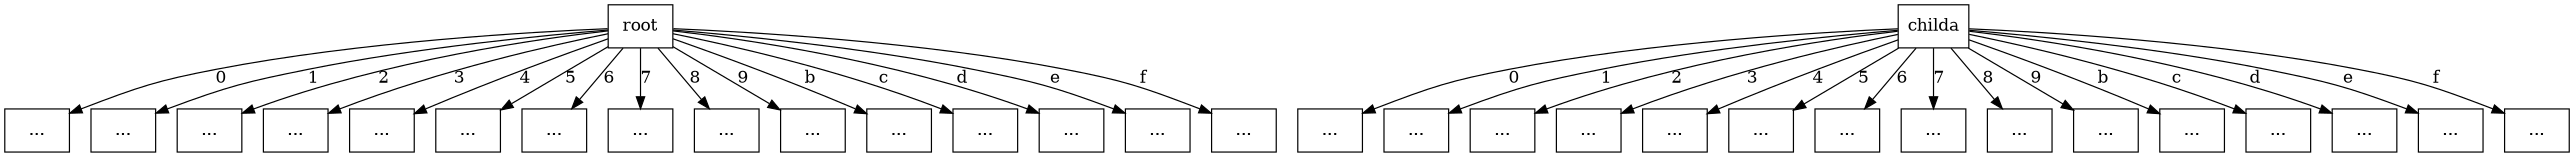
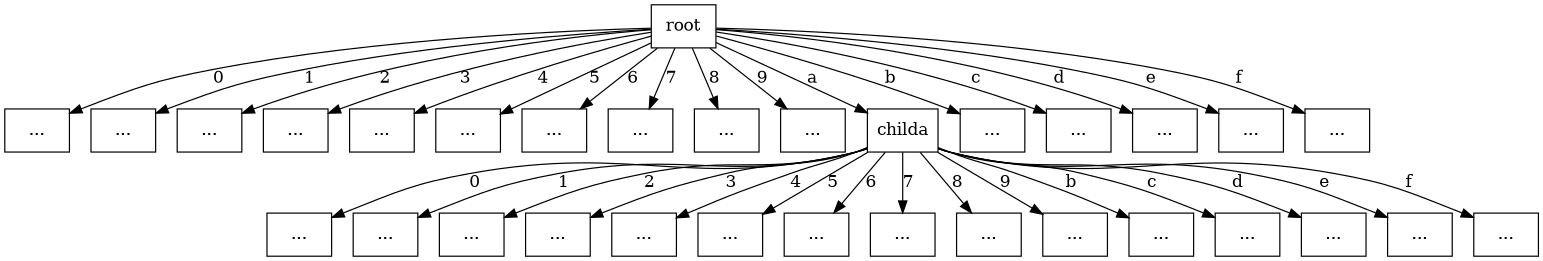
none -> (786, 75)
